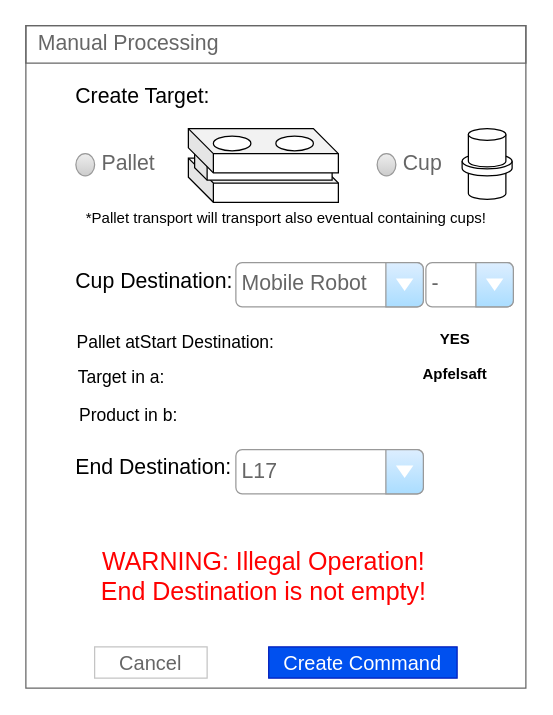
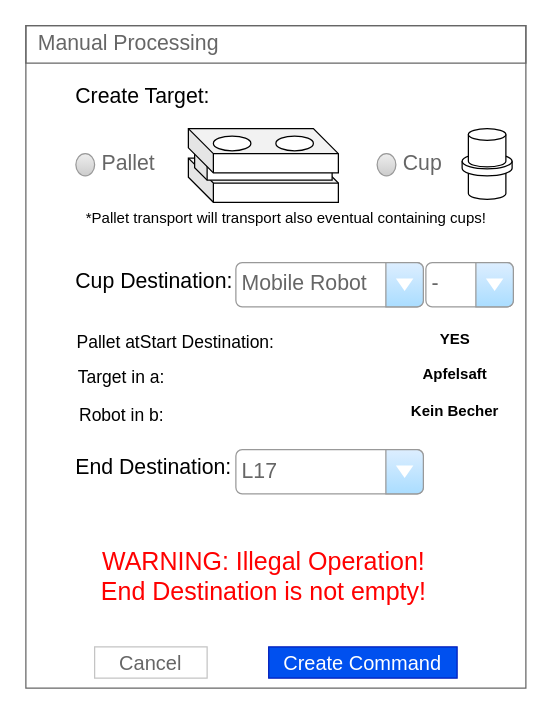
none -> (454, 412)
(134, 416) -> (124, 416)
